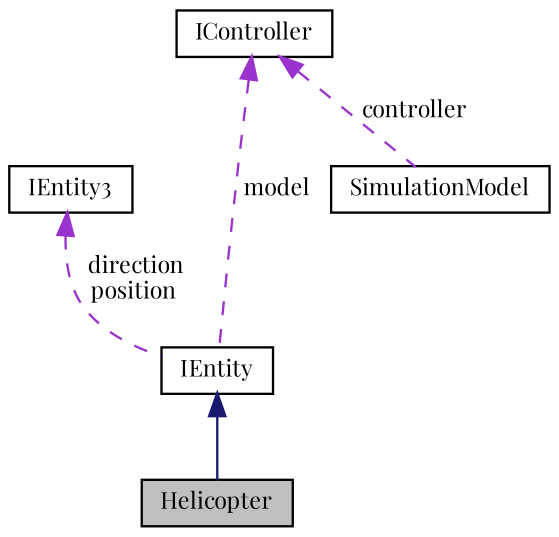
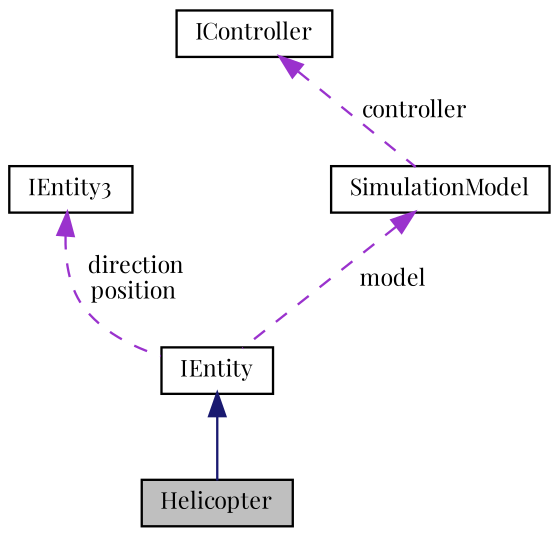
(233, 214) -> (319, 287)
